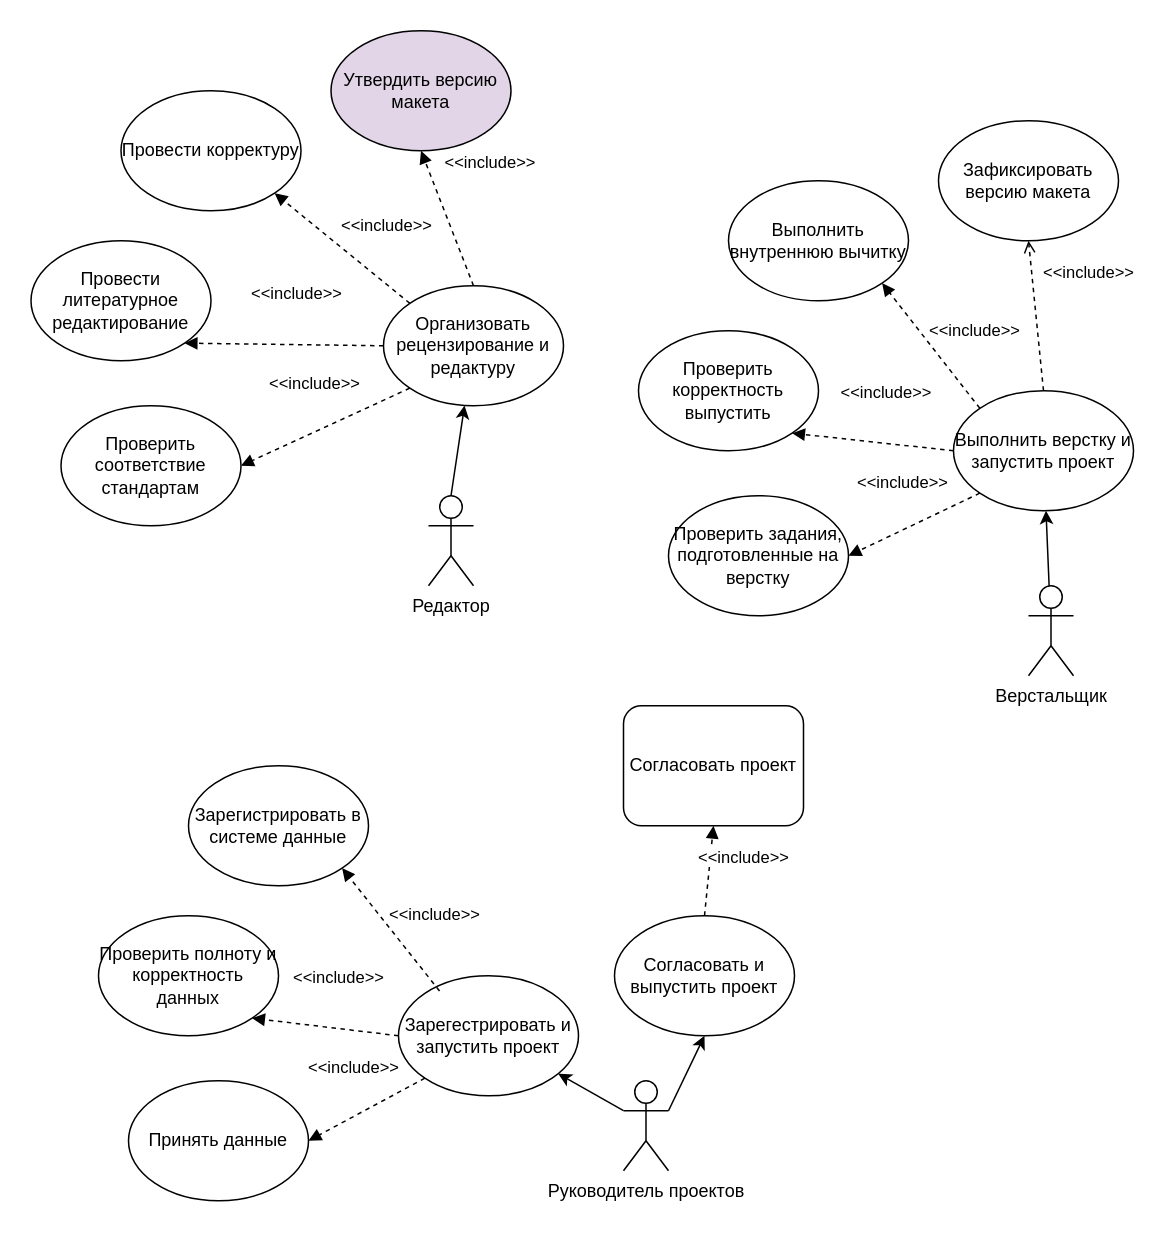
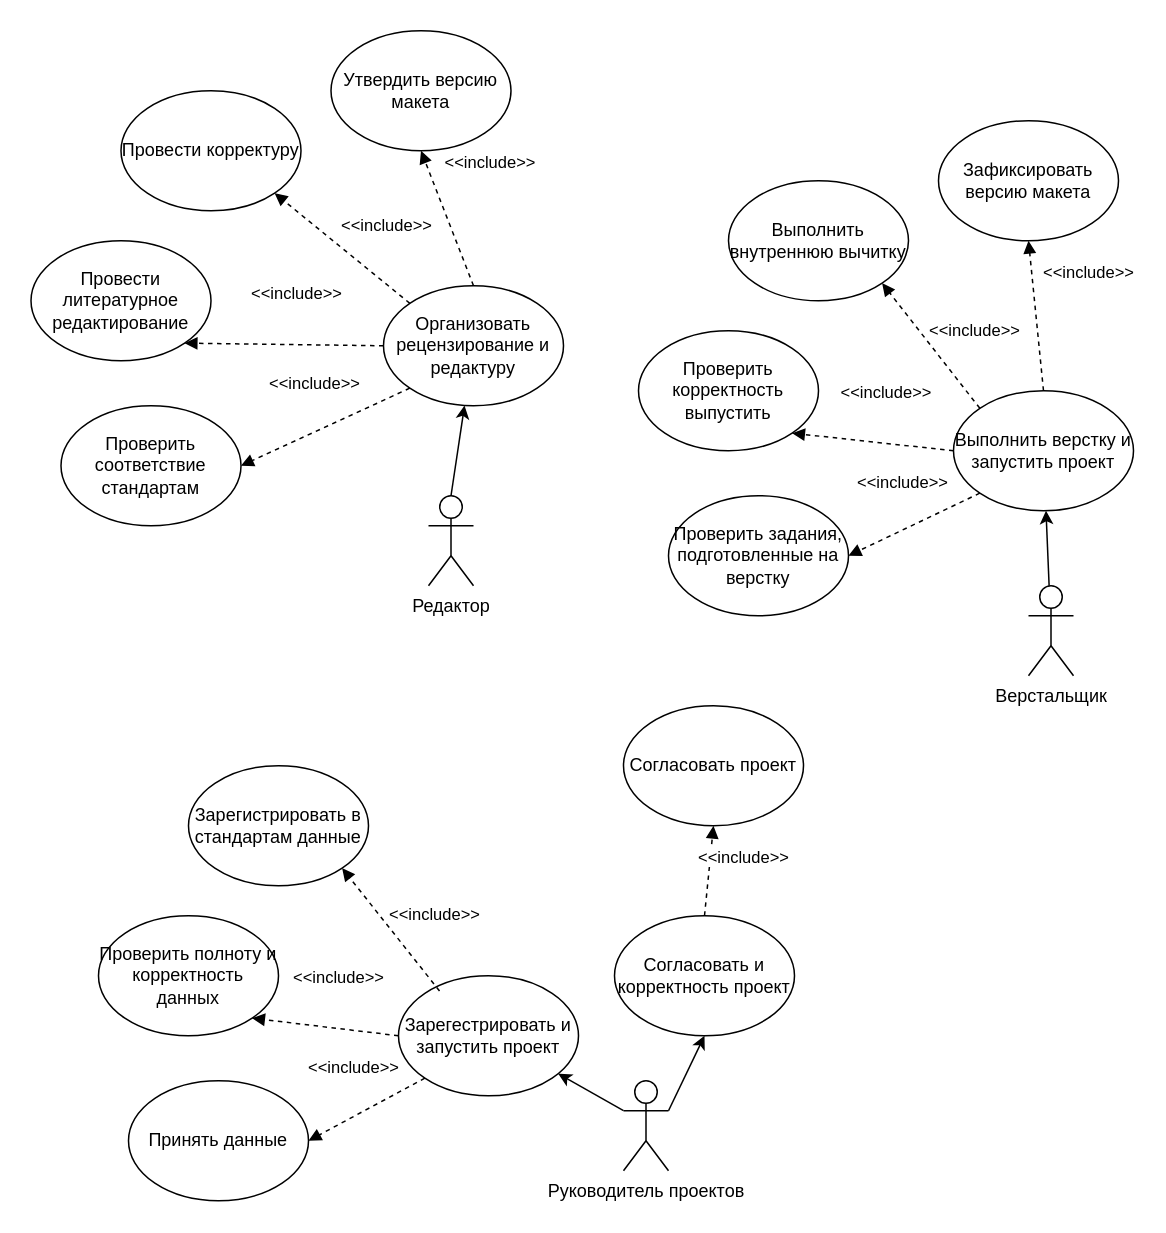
(421, 91) -> (421, 91)
(1029, 250) -> (1030, 254)
(713, 766) -> (713, 766)
(278, 826) -> (278, 826)
(704, 976) -> (704, 976)
